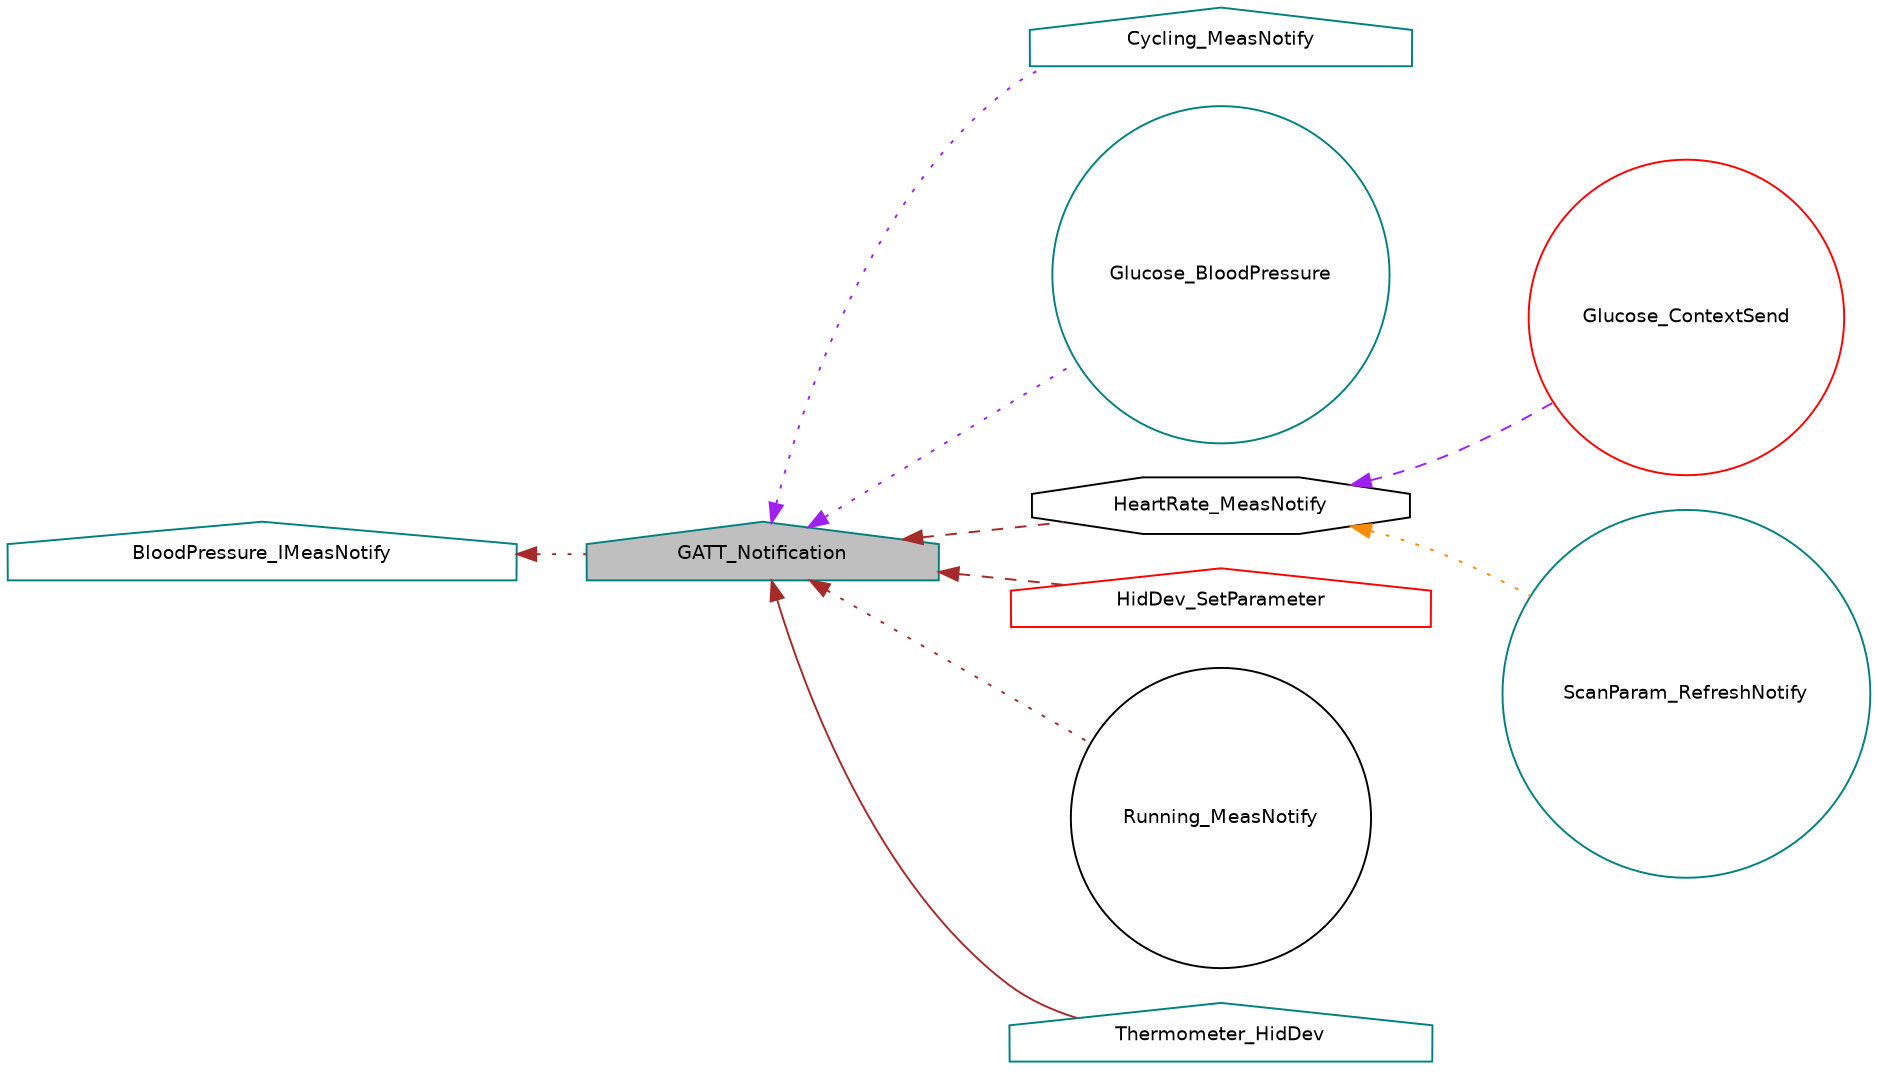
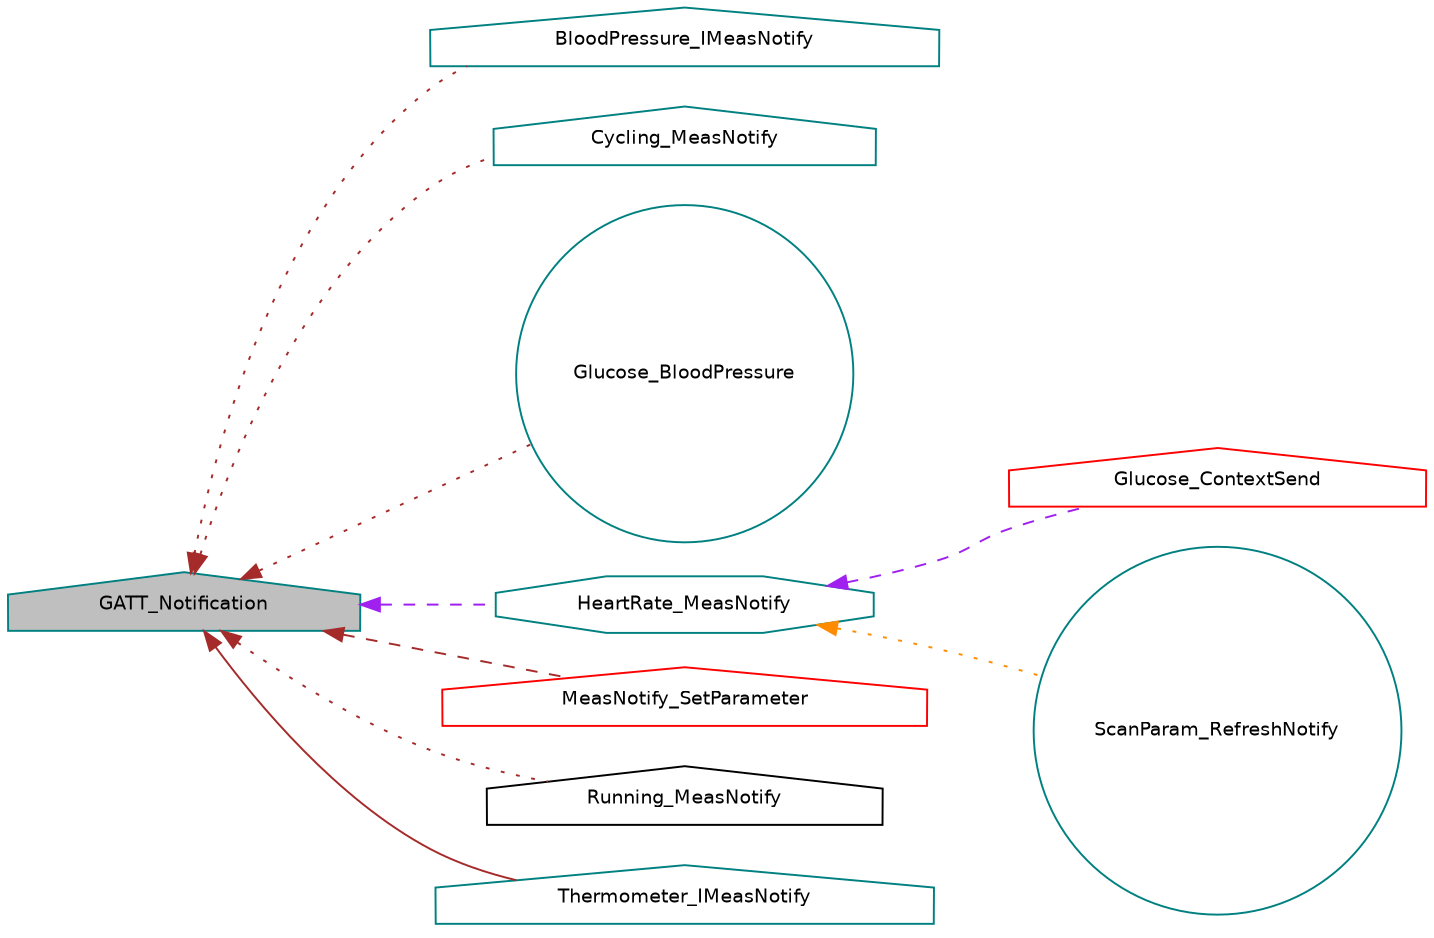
(872, 258) -> (306, 323)
(1686, 317) -> (1218, 480)
(951, 440) -> (395, 507)
(1221, 506) -> (685, 605)
(993, 530) -> (438, 605)
(561, 554) -> (283, 281)
(1221, 601) -> (685, 700)
(1221, 818) -> (685, 799)
(1221, 1035) -> (685, 898)
